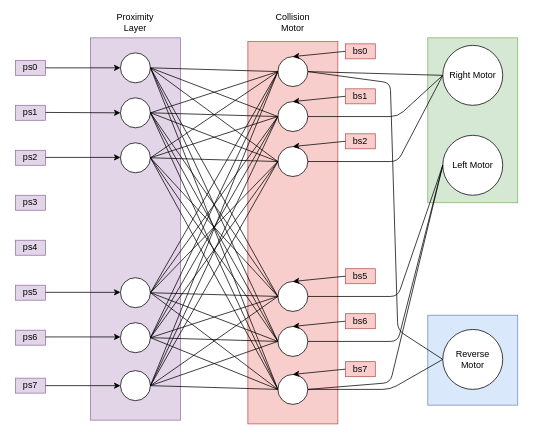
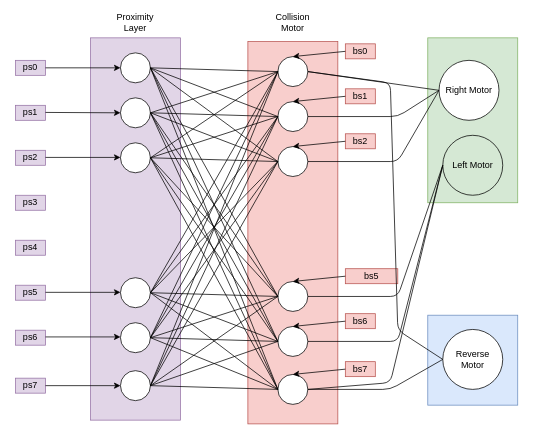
(473, 75) -> (469, 90)
(473, 165) -> (473, 165)
(360, 276) -> (372, 276)
